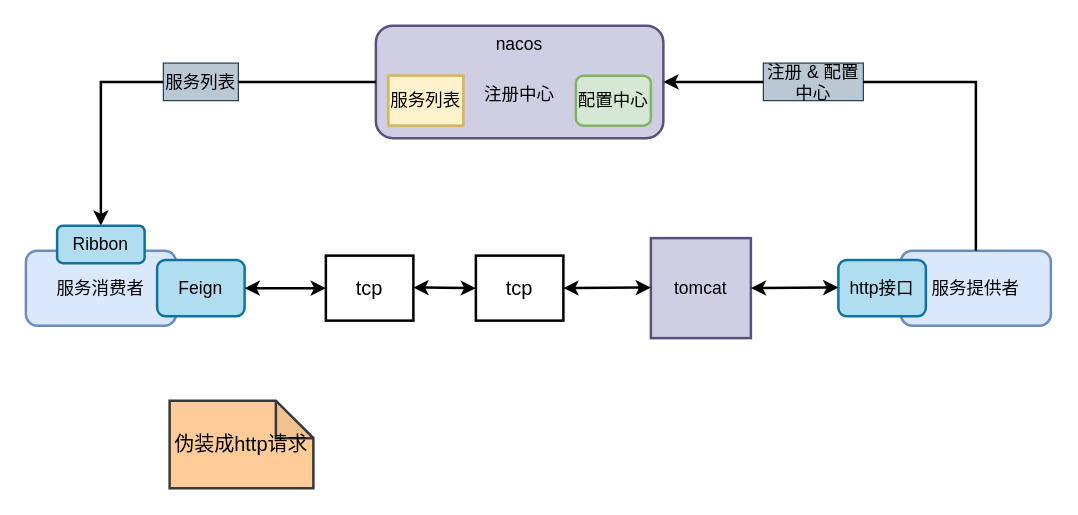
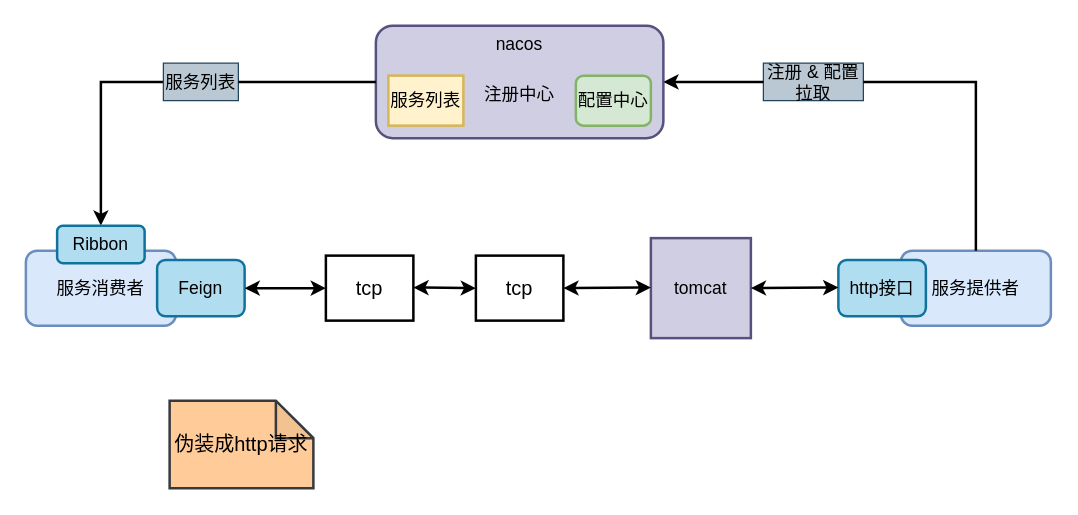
(813, 82) -> (813, 82)
